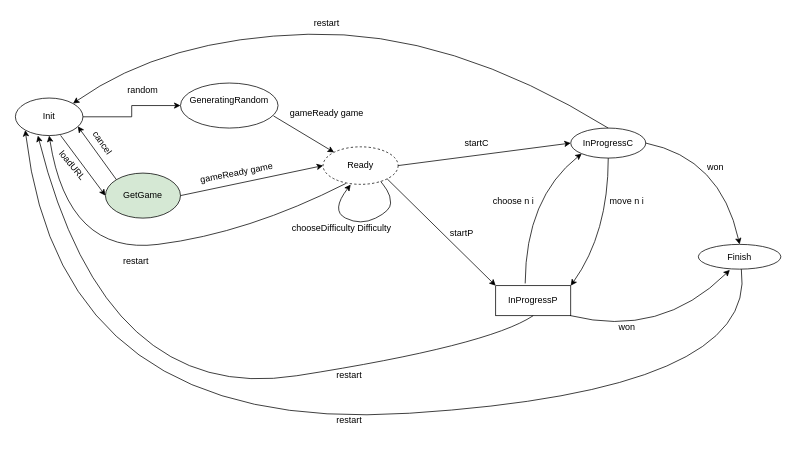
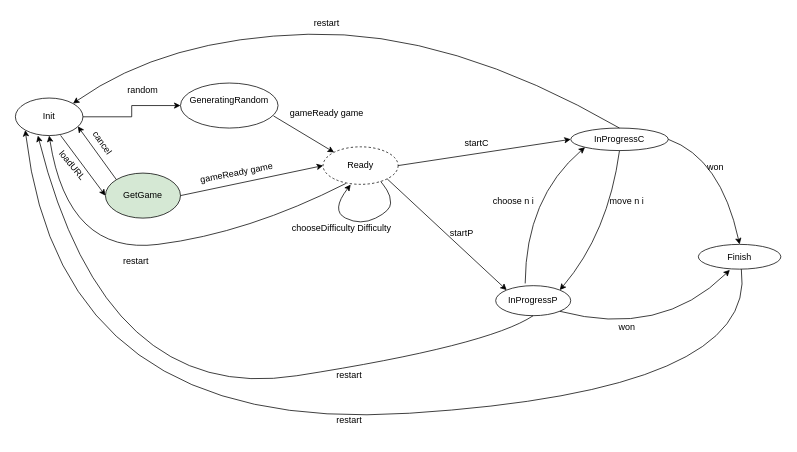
(608, 143) -> (619, 139)
(533, 300) -> (533, 300)
